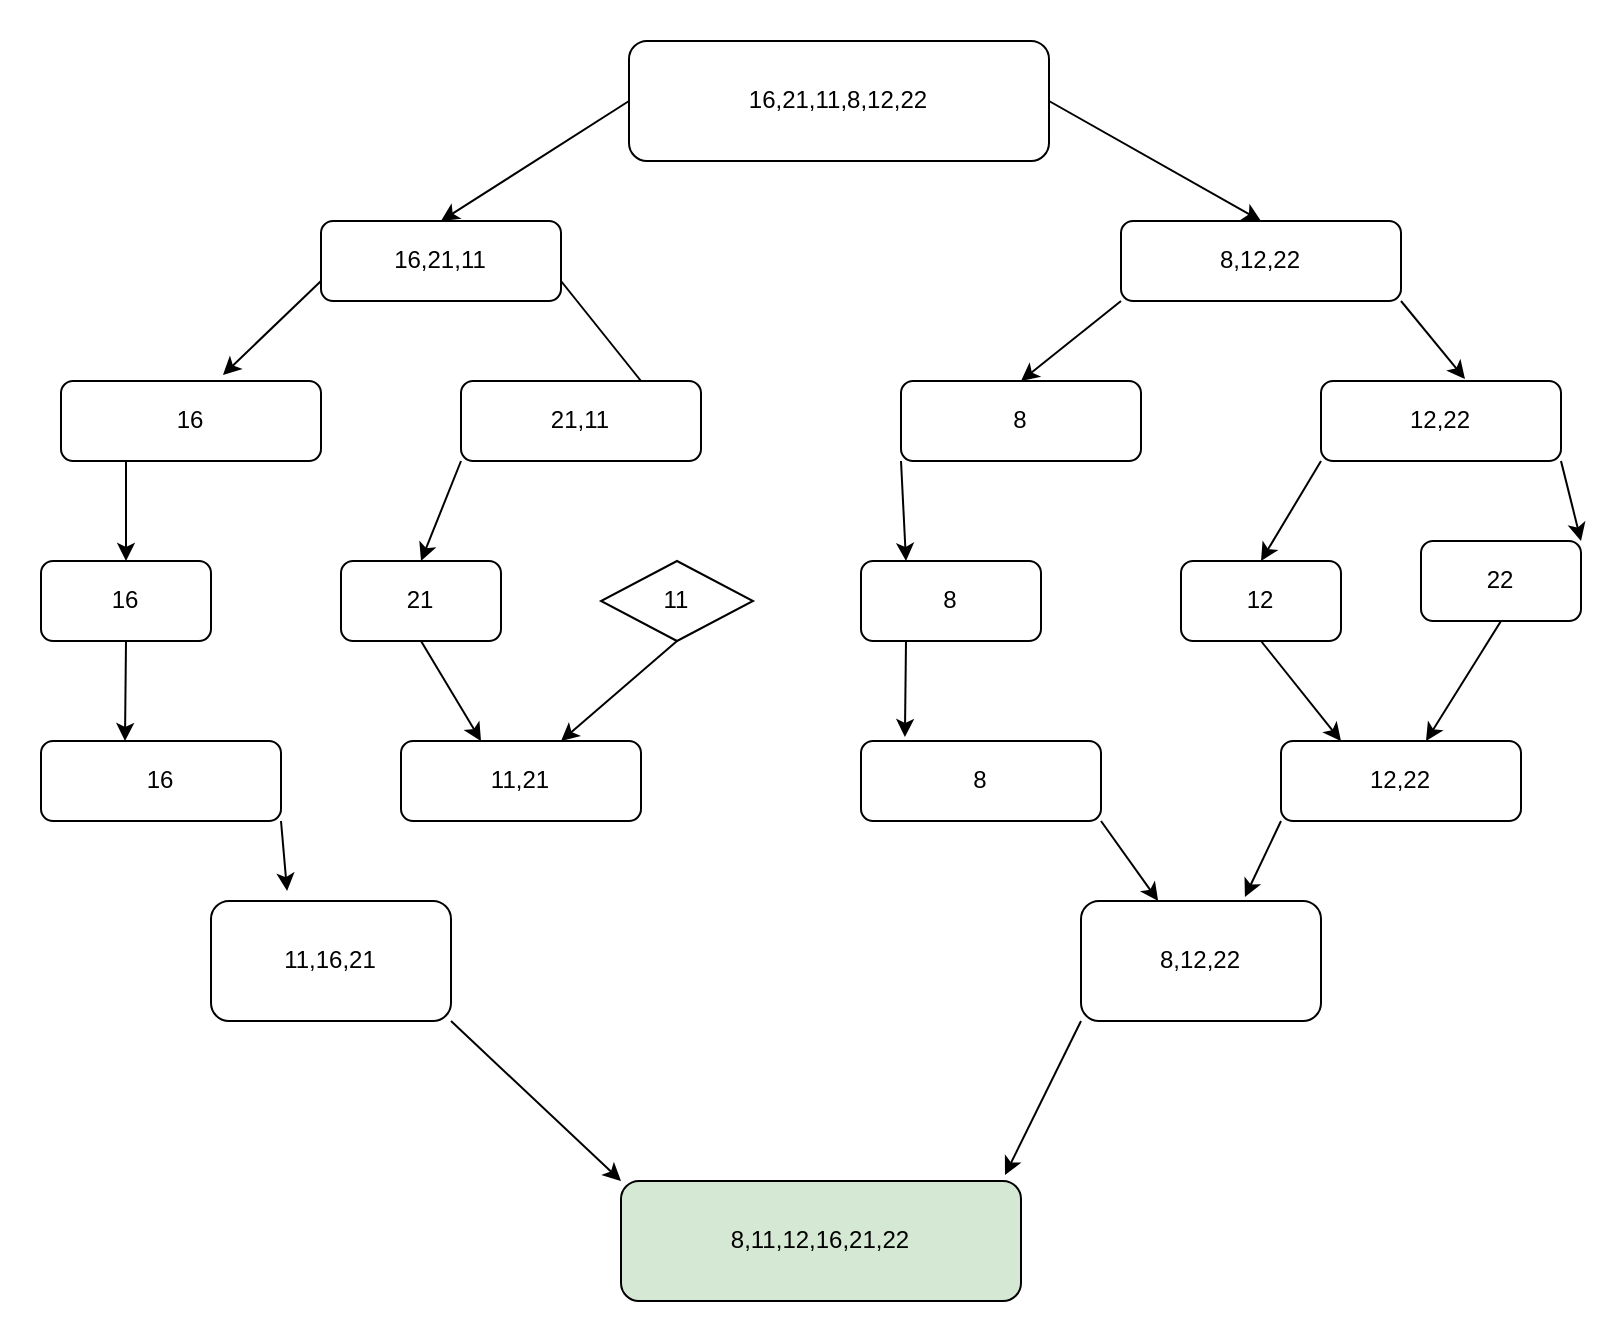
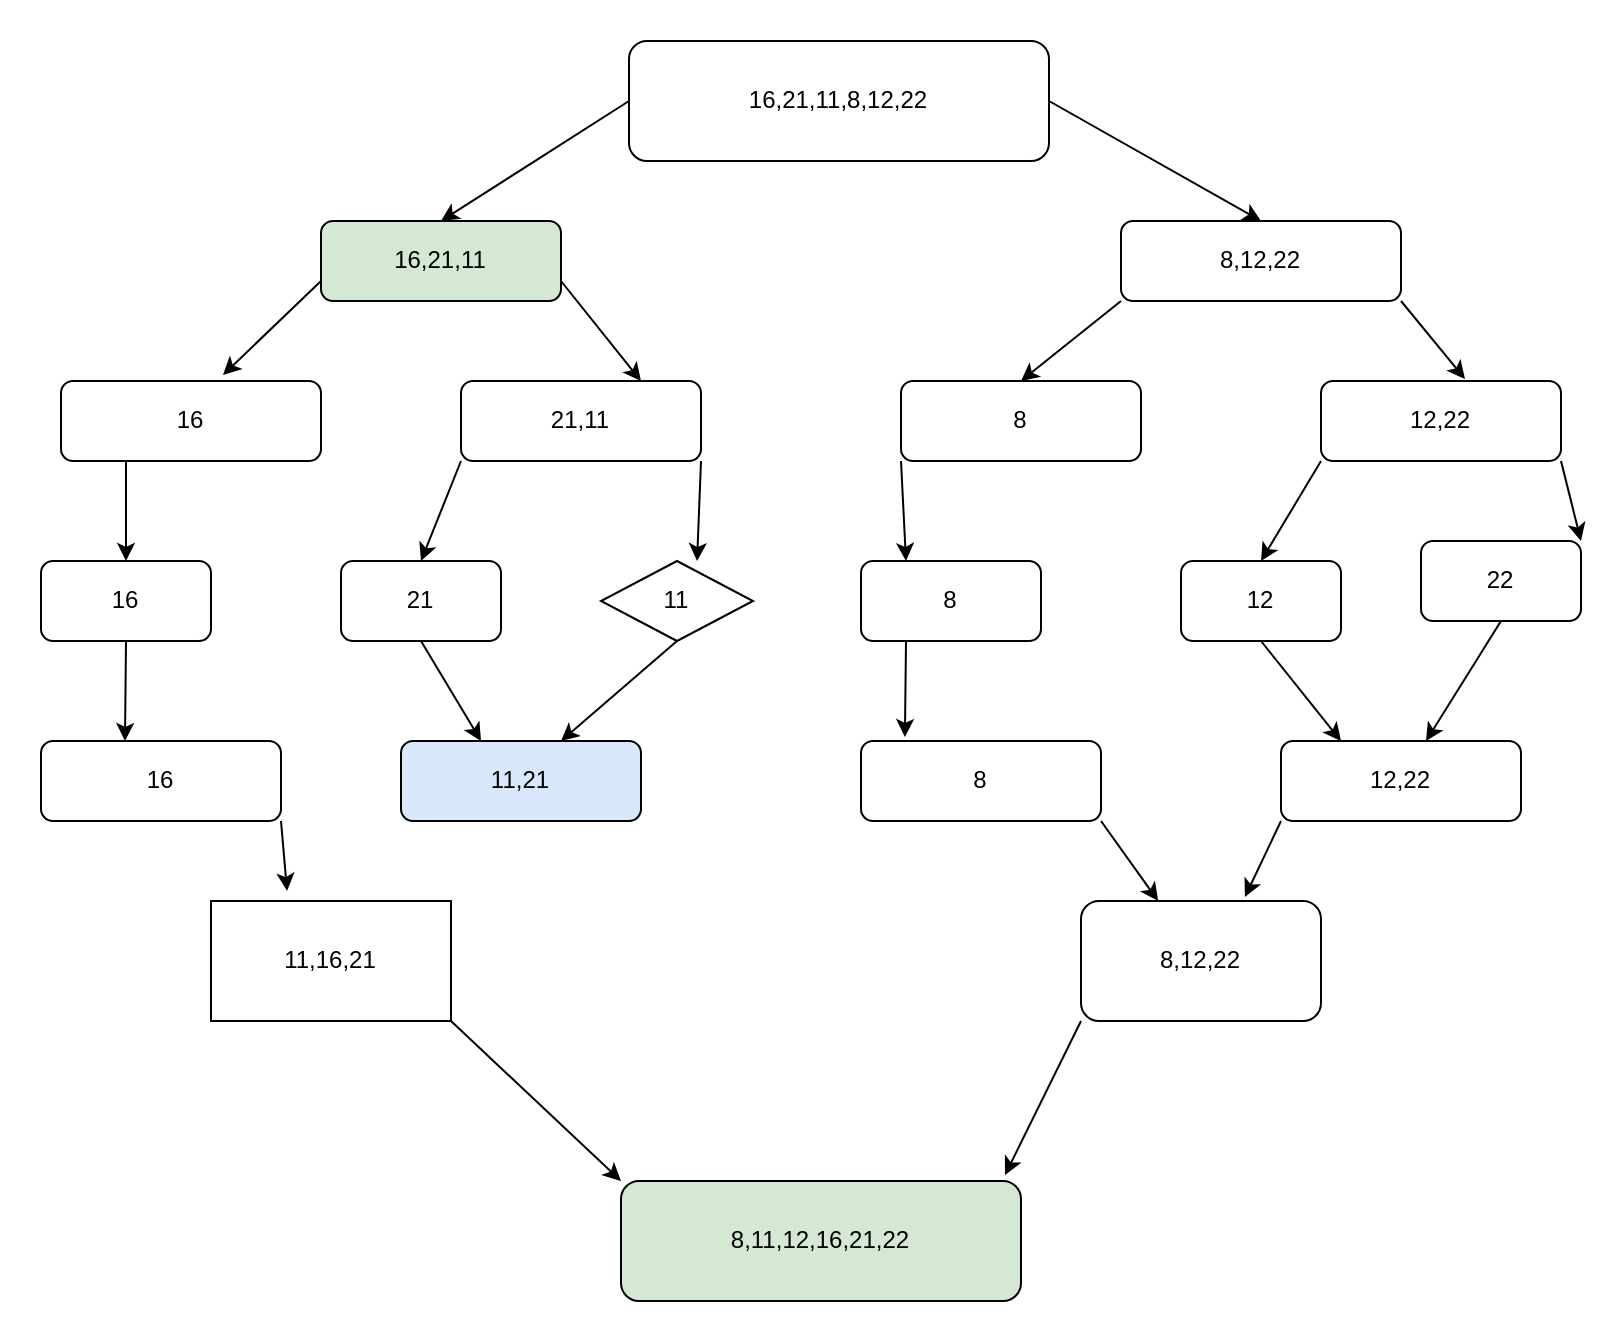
(441, 261) -> (441, 261)
(635, 374) -> (632, 369)
none -> (699, 504)
(521, 781) -> (521, 781)
(331, 961) -> (331, 961)
